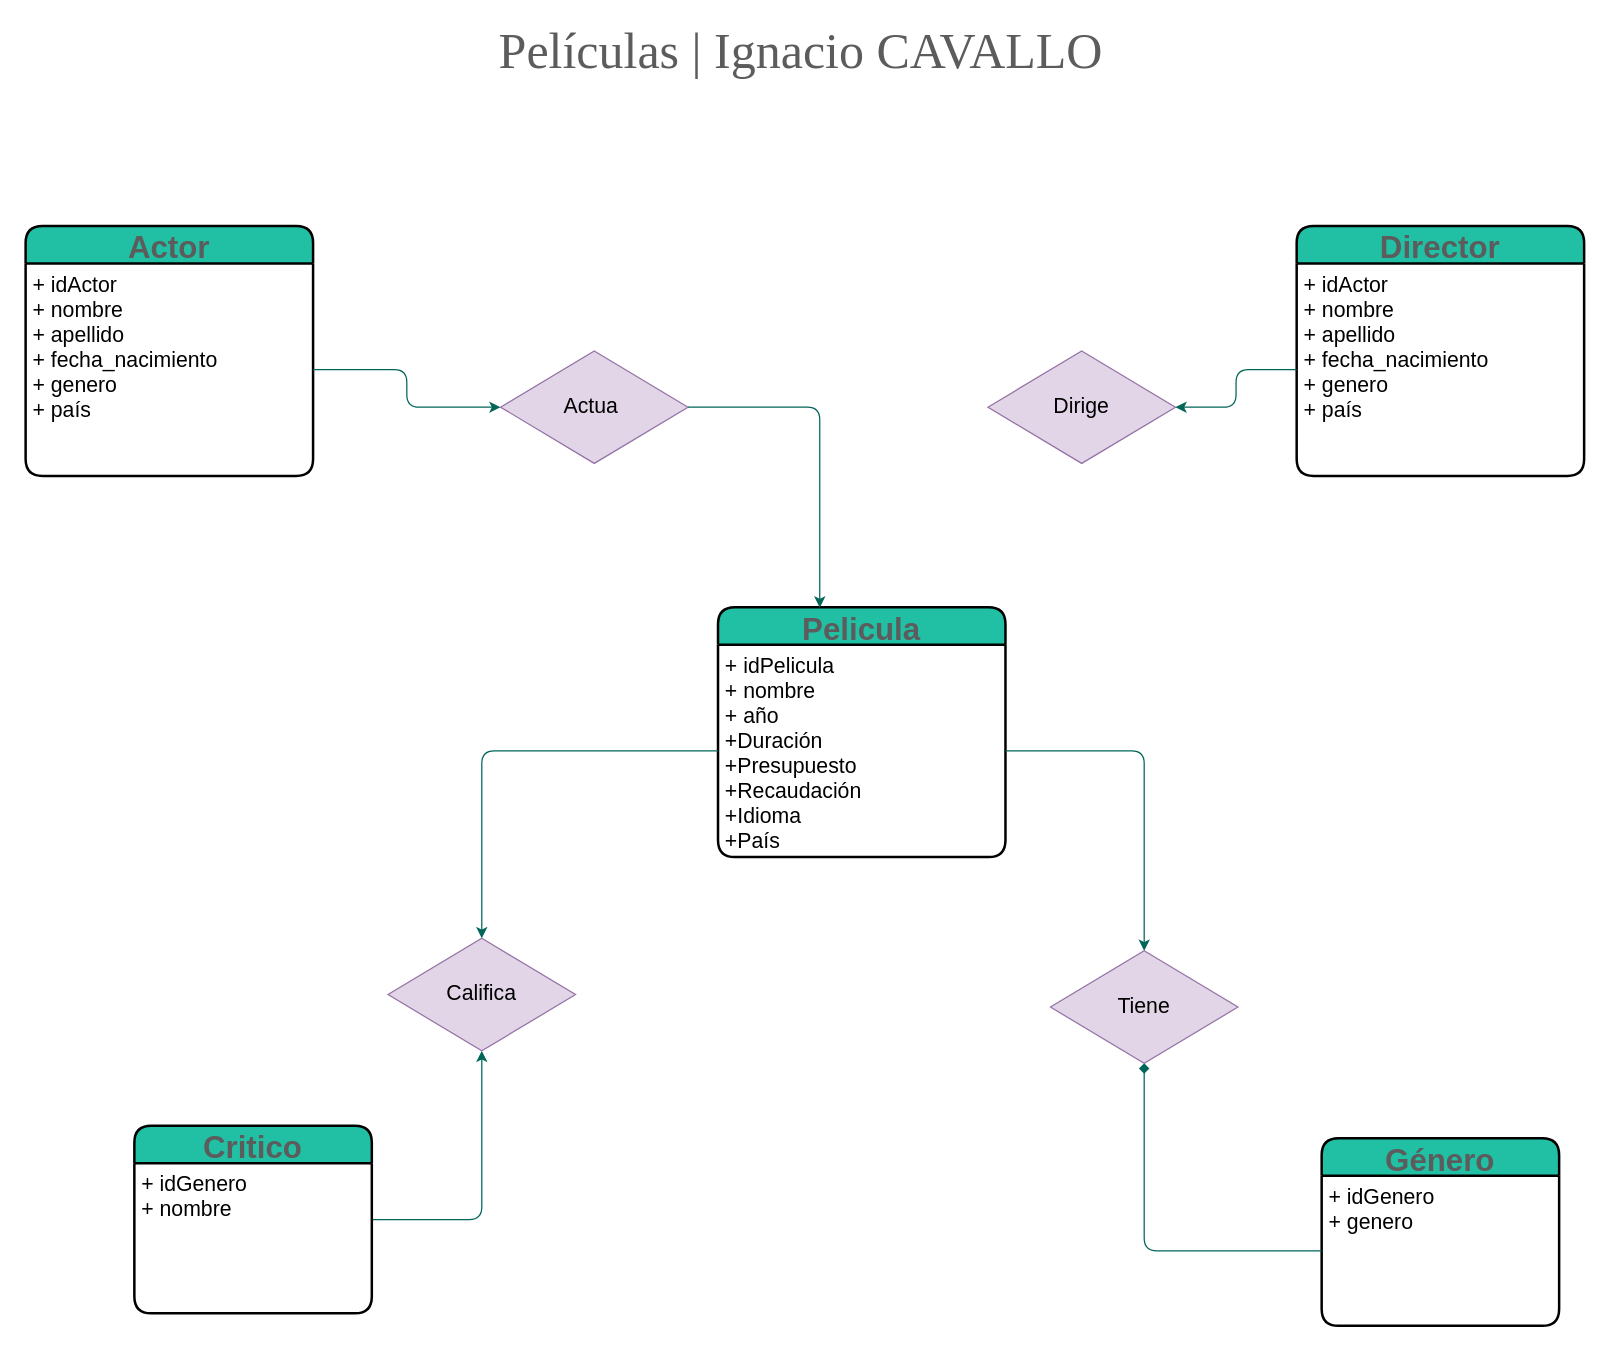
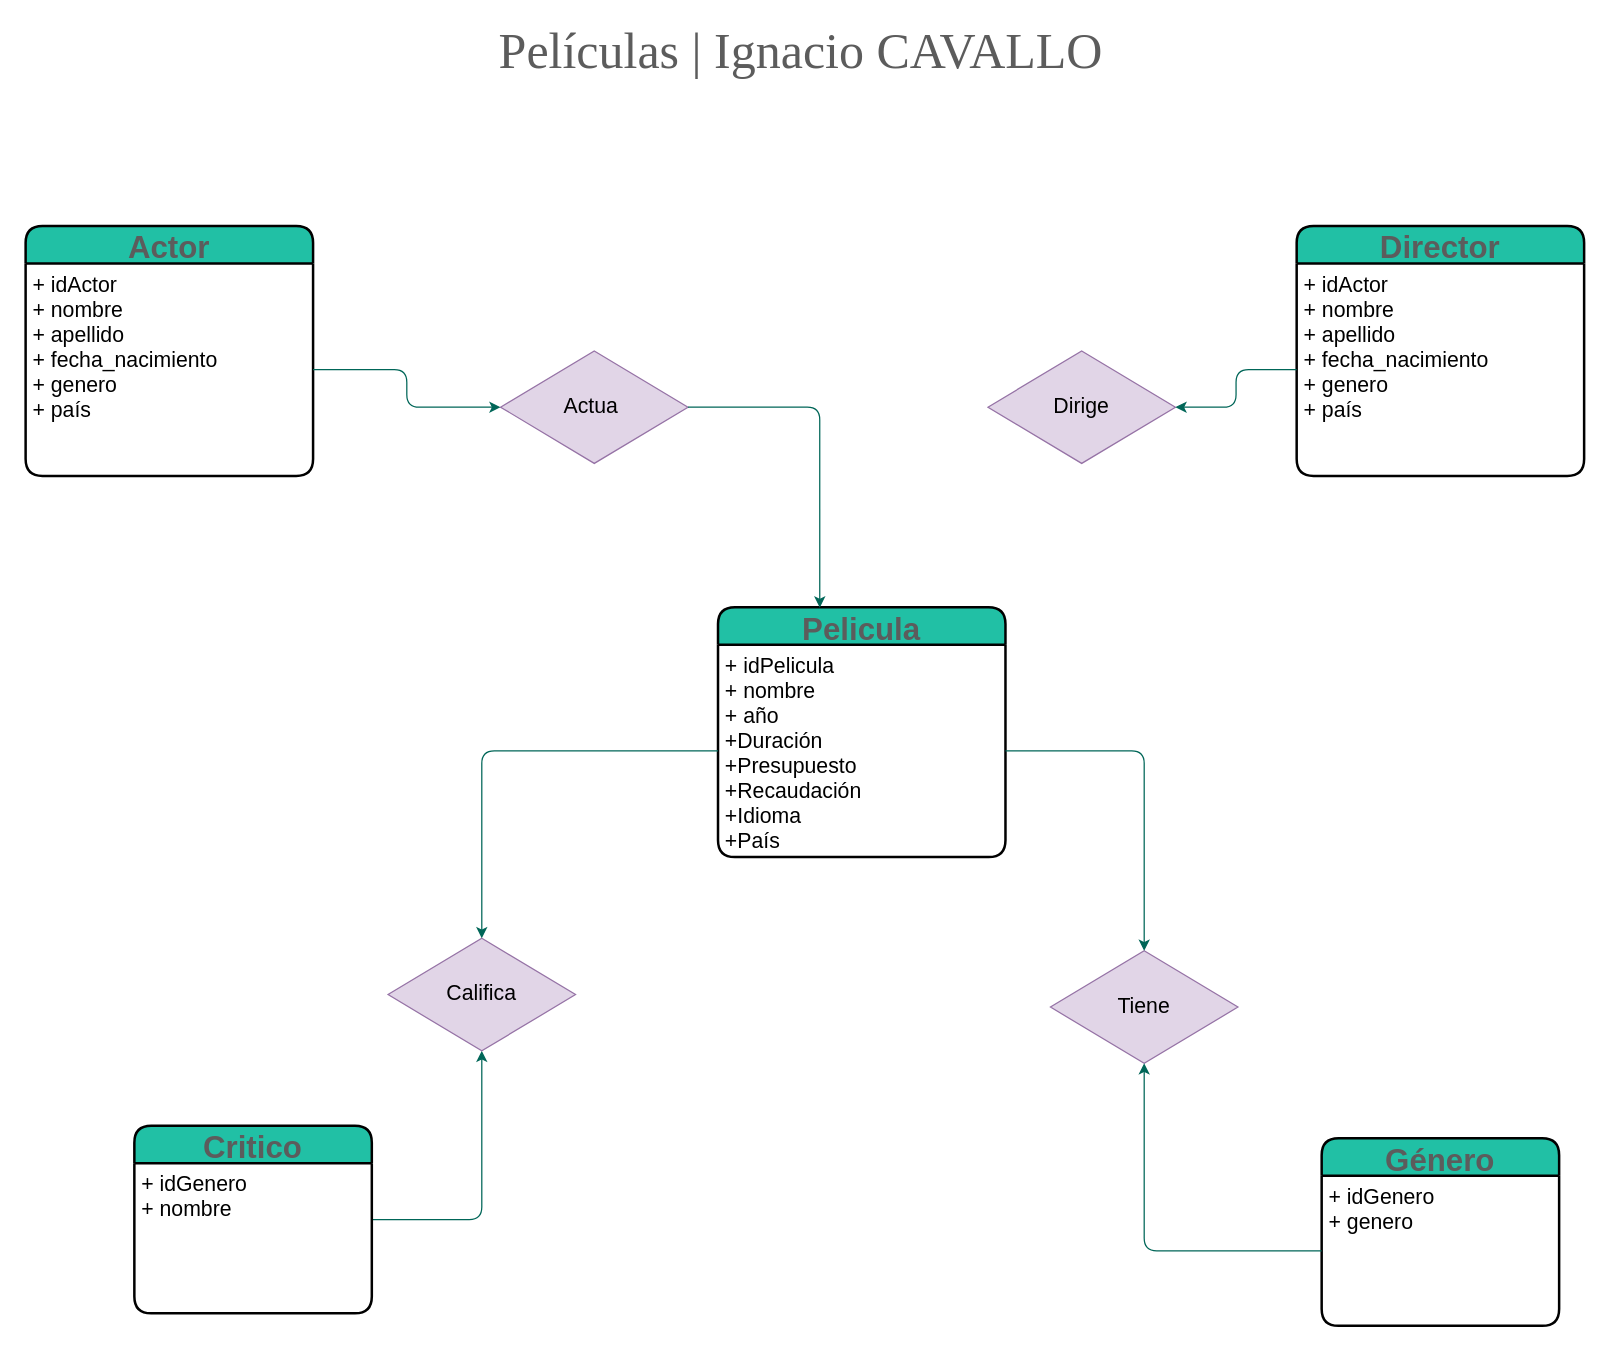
(1144, 1074) -> (1144, 1073)
